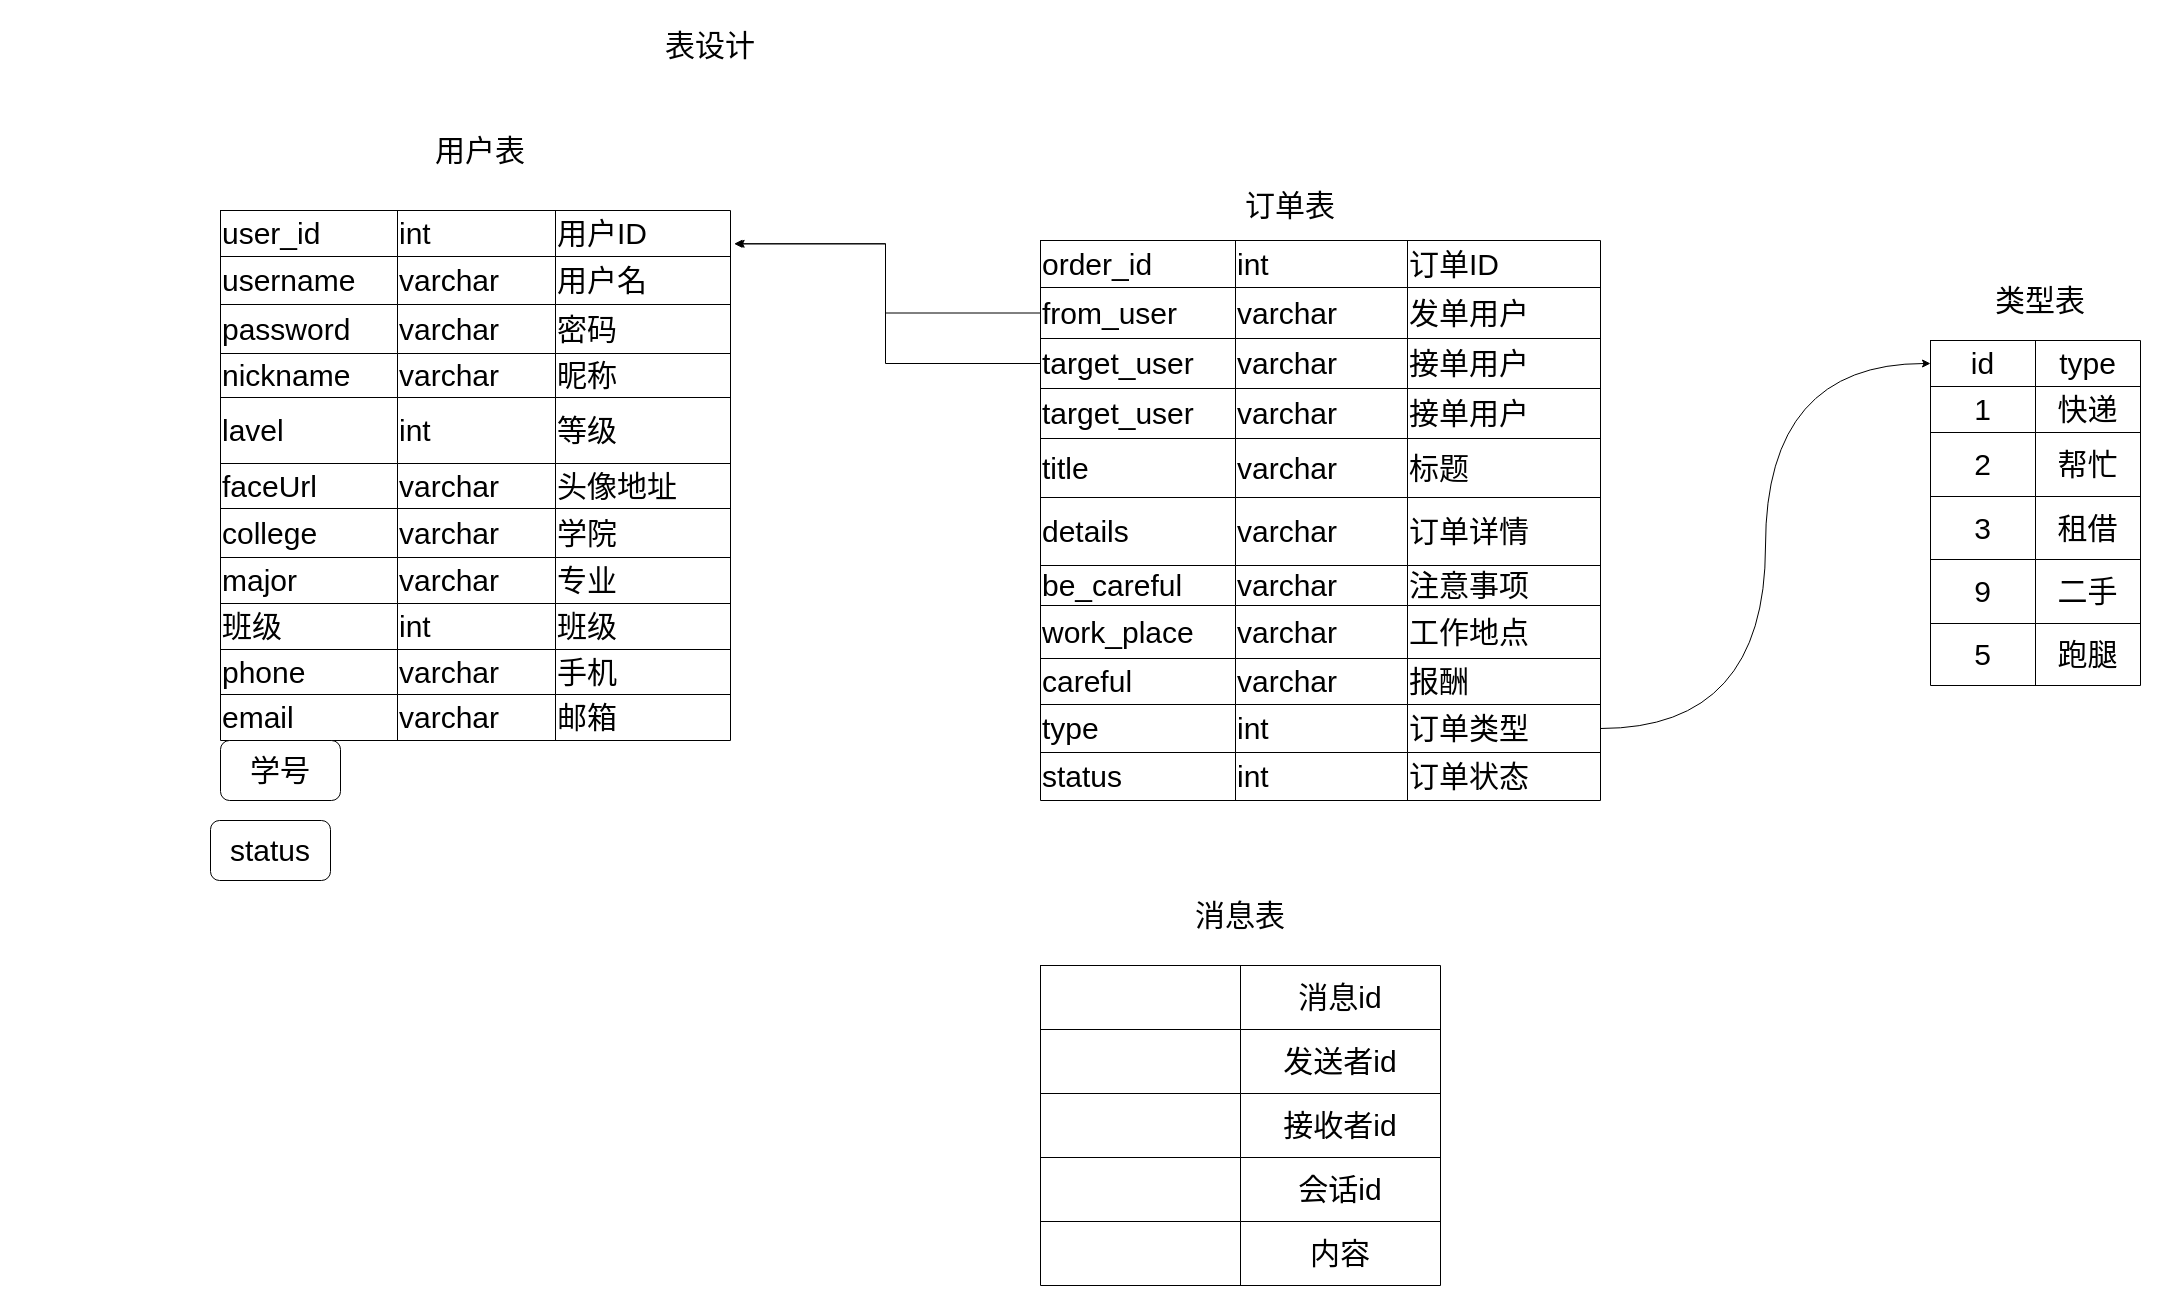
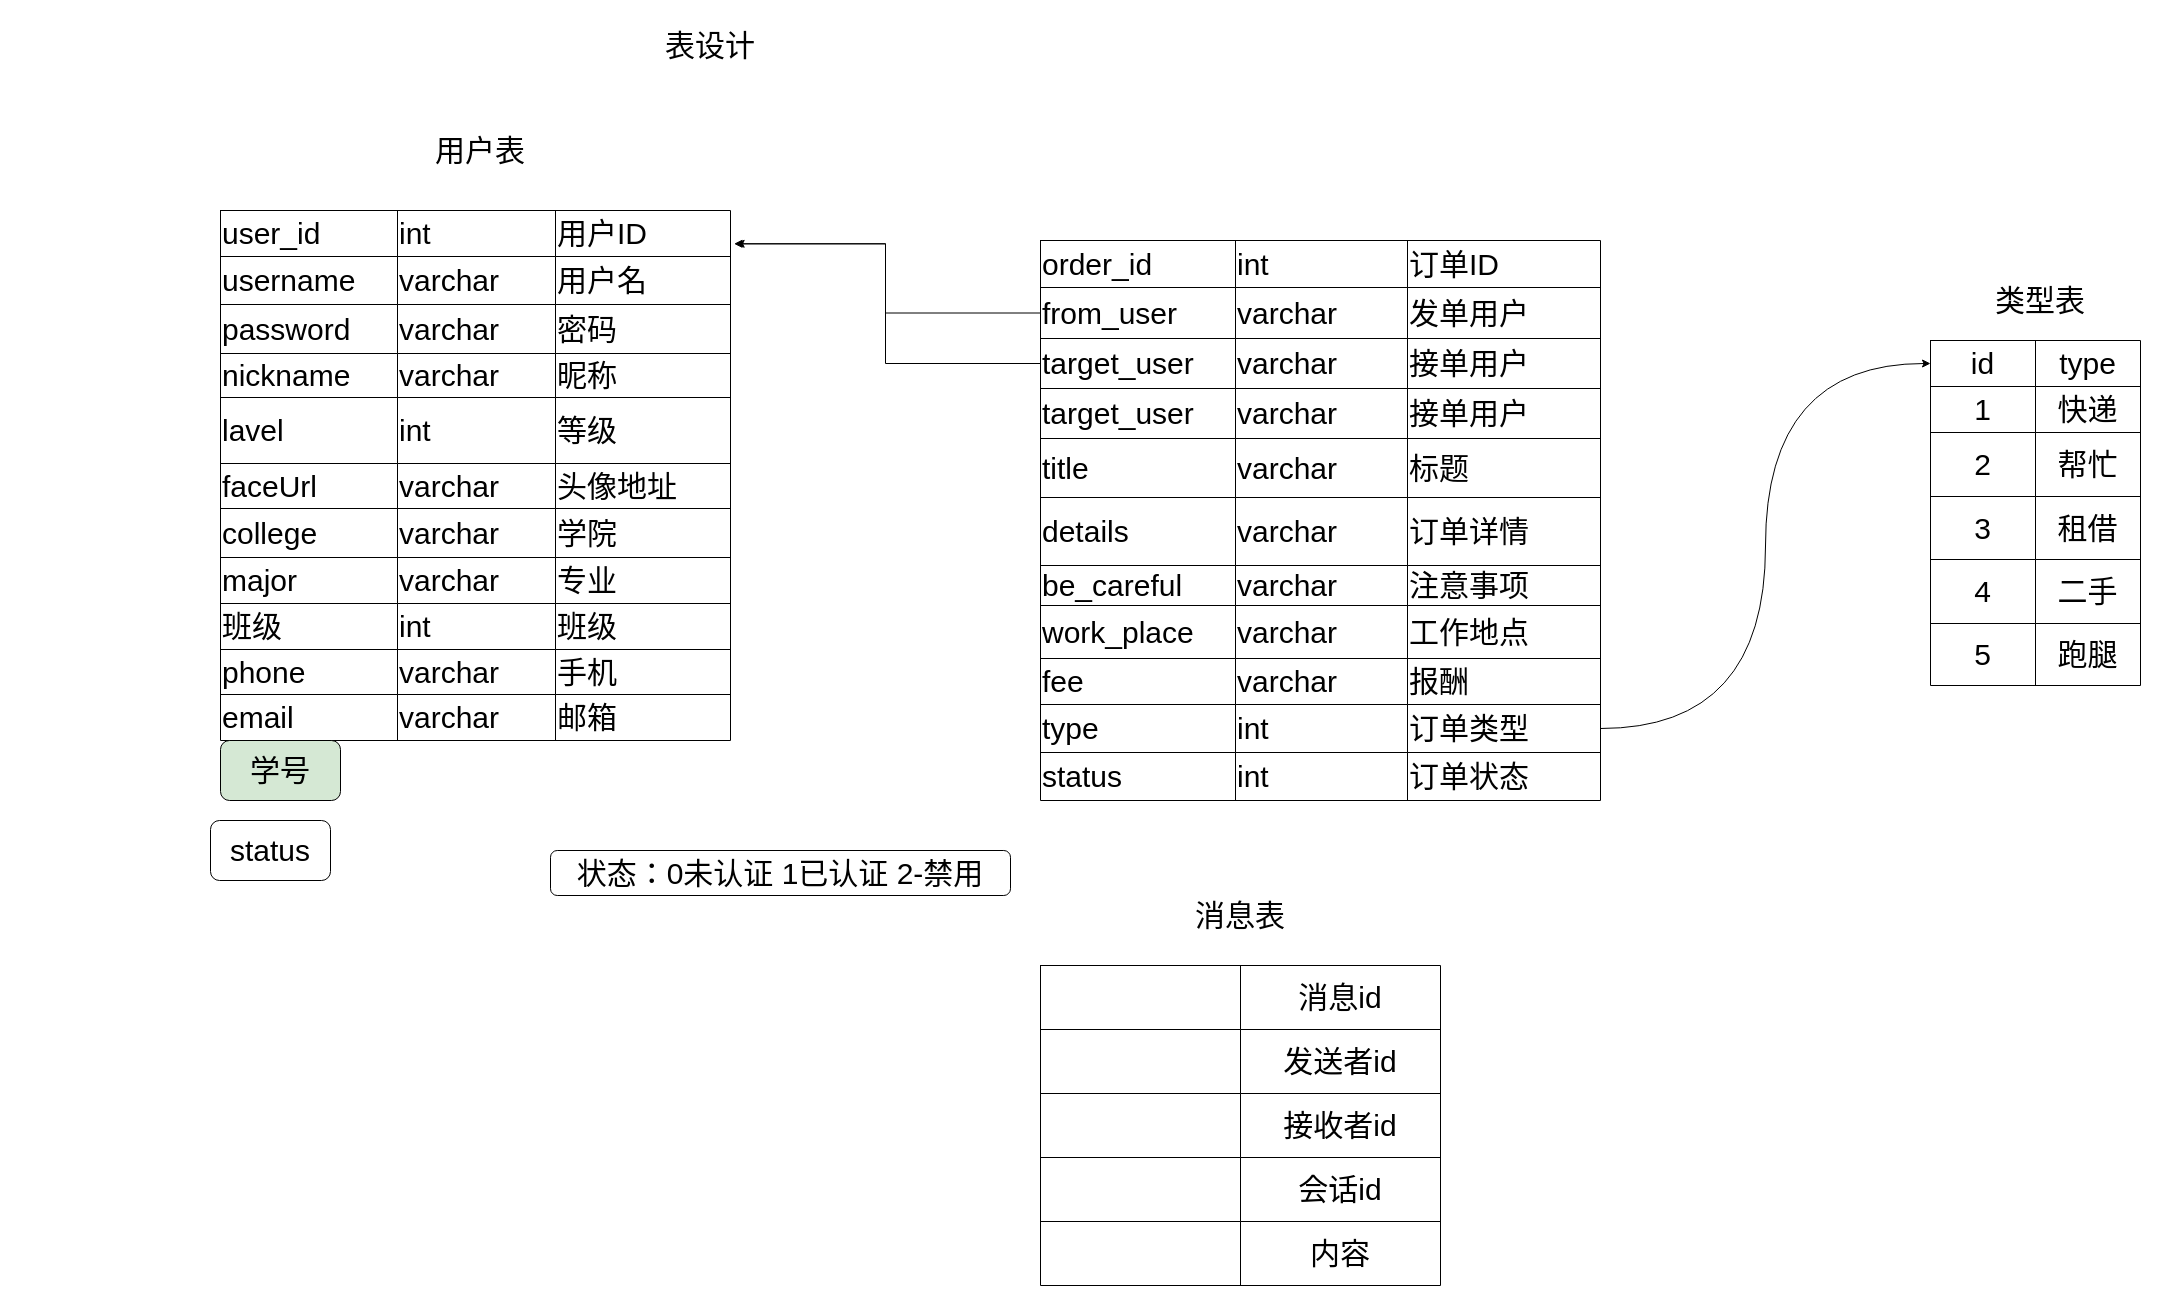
(1291, 206) -> none
(1983, 592) -> (1983, 592)
(1097, 682) -> (1068, 682)
(281, 771) -> (281, 771)
none -> (781, 873)
